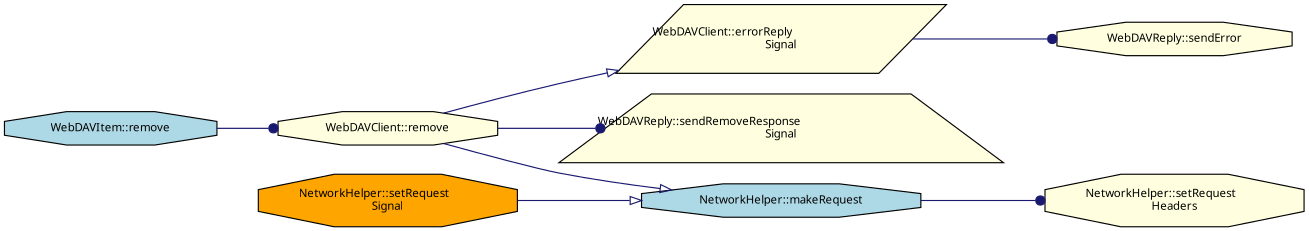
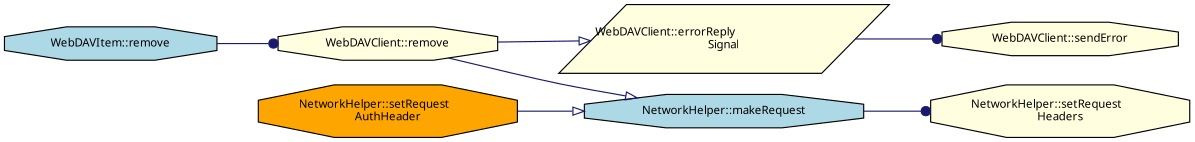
(1174, 39) -> (1060, 39)
(781, 128) -> none
(388, 201) -> (388, 111)
